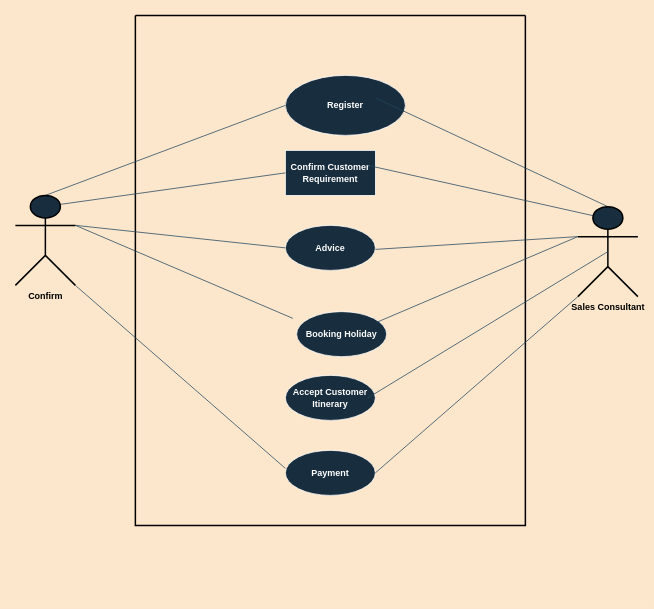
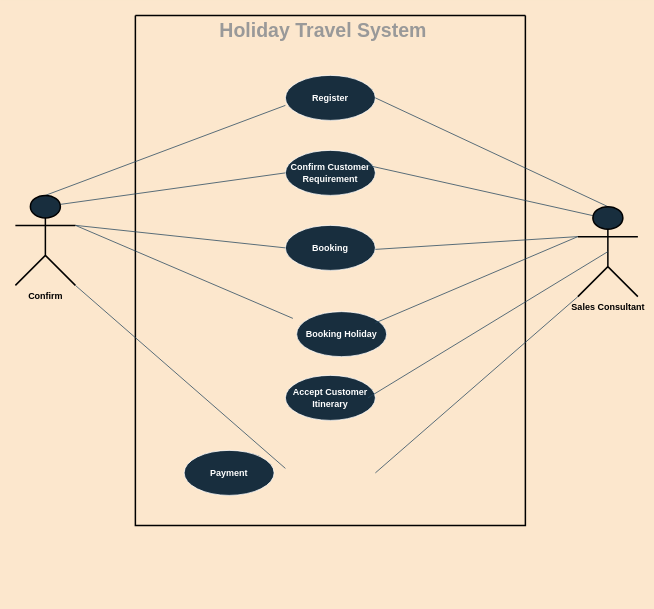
none -> (323, 30)
(345, 105) -> (330, 98)
(330, 173) -> (330, 173)
(330, 248) -> (330, 248)
(330, 473) -> (229, 473)
